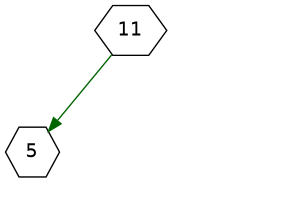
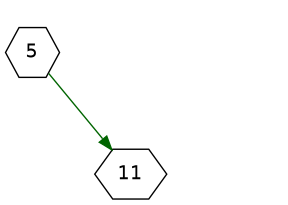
(85, 87) -> (76, 106)
